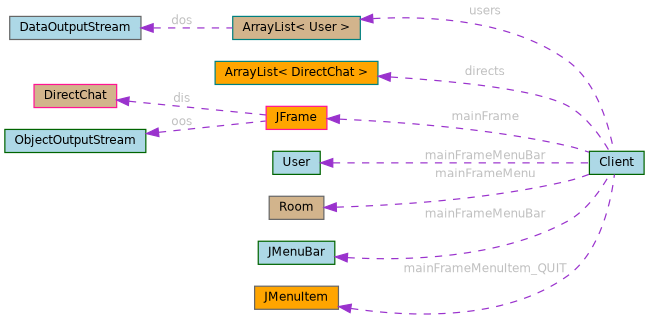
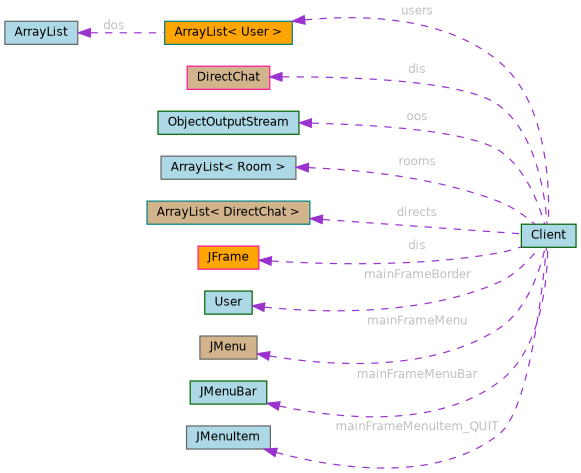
(75, 28) -> (41, 33)
(297, 28) -> (228, 33)
(297, 73) -> (228, 213)
(197, 108) -> (458, 90)
(484, 117) -> (416, 246)
(212, 127) -> (450, 135)
(484, 156) -> (416, 275)
none -> (228, 168)
(297, 208) -> (228, 348)
(297, 298) -> (228, 438)
